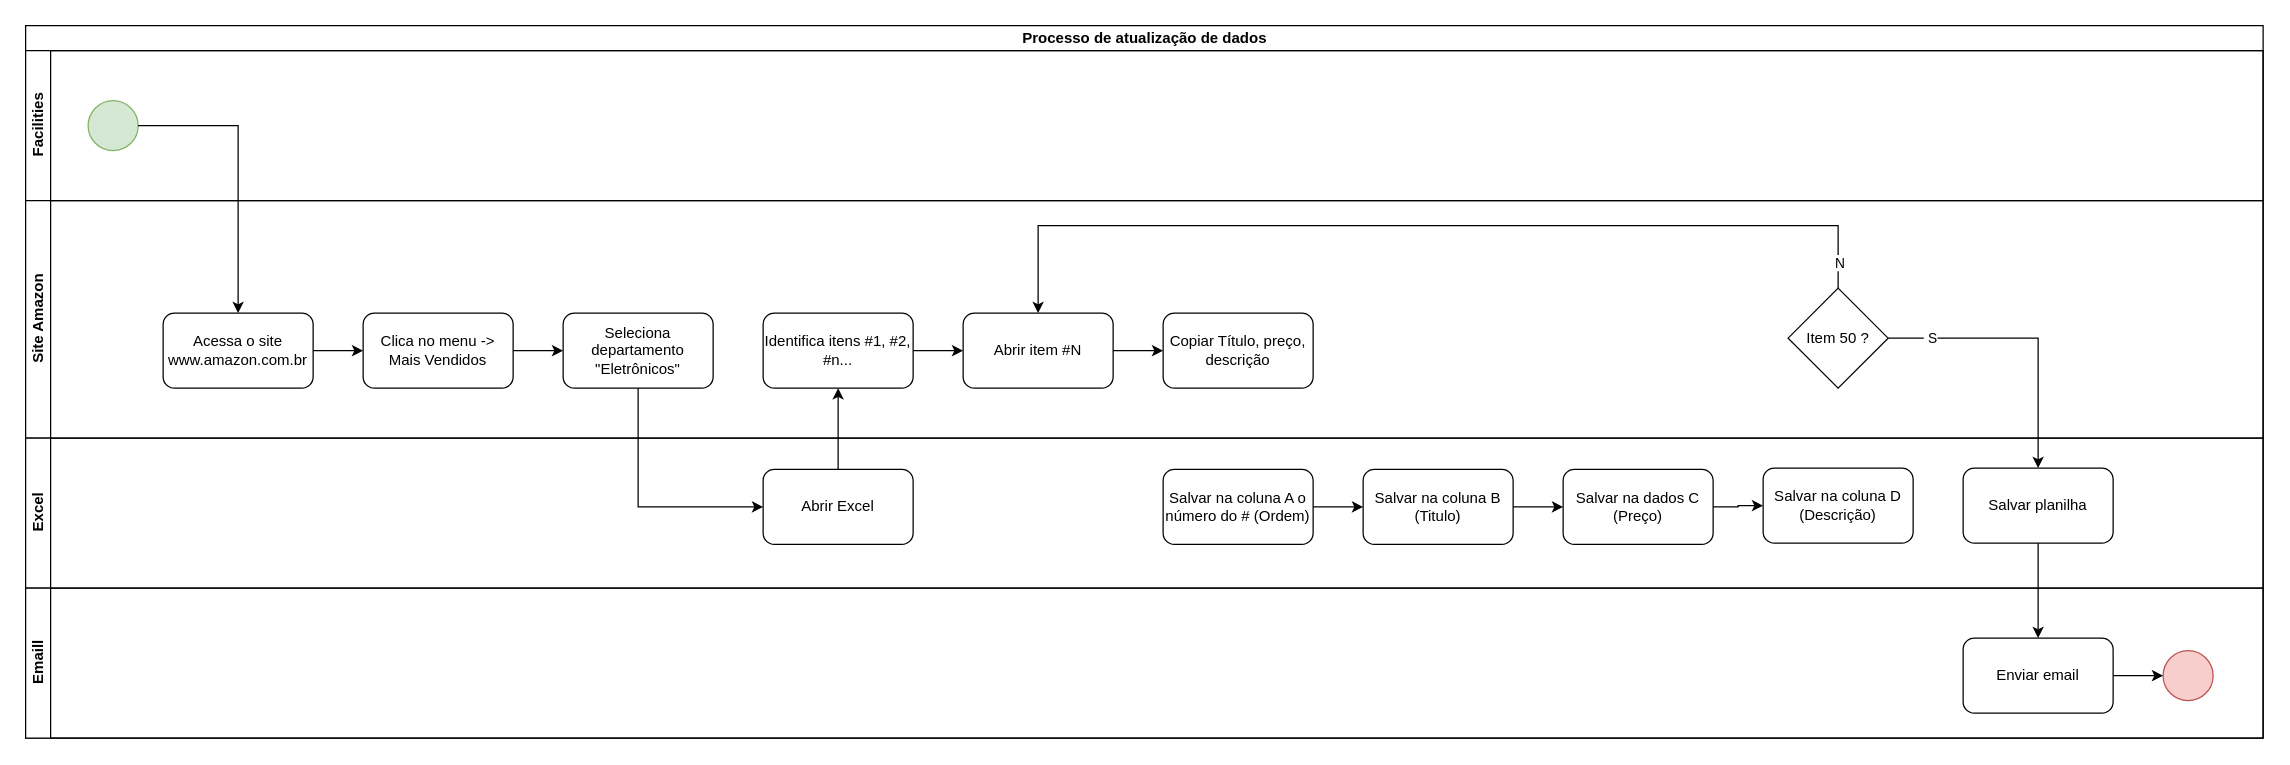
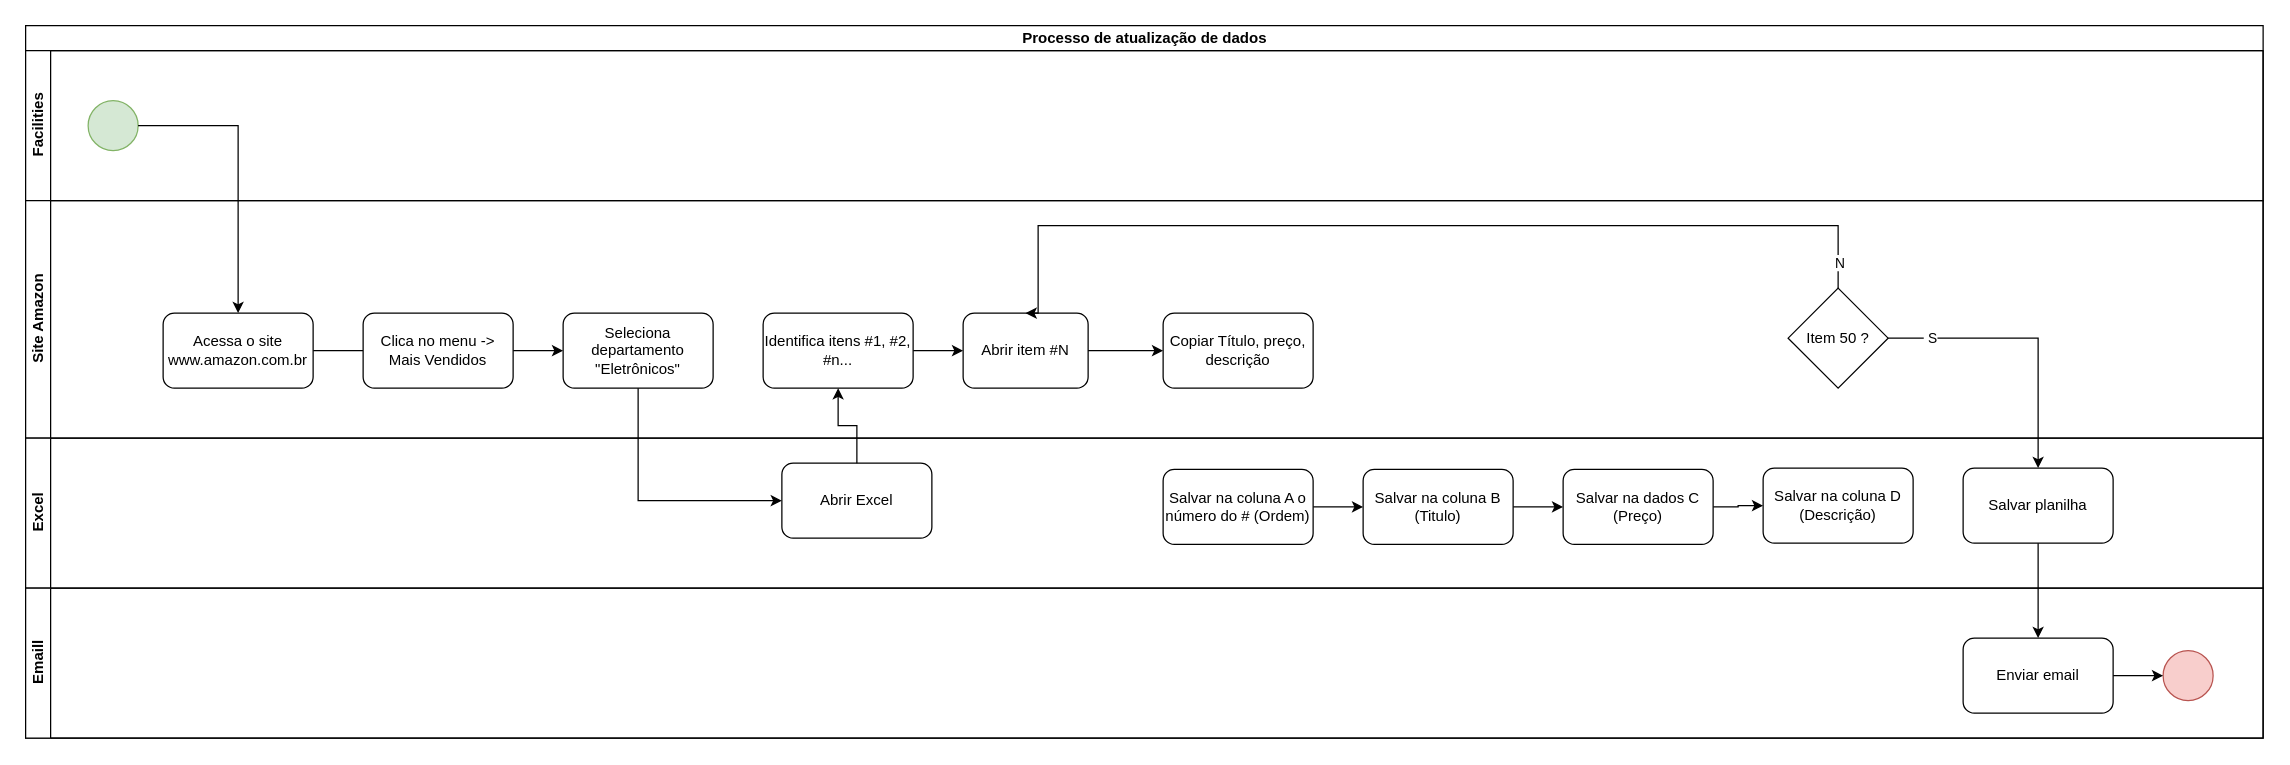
(353, 351) -> (356, 351)
(1038, 351) -> (1026, 351)
(838, 507) -> (857, 501)
